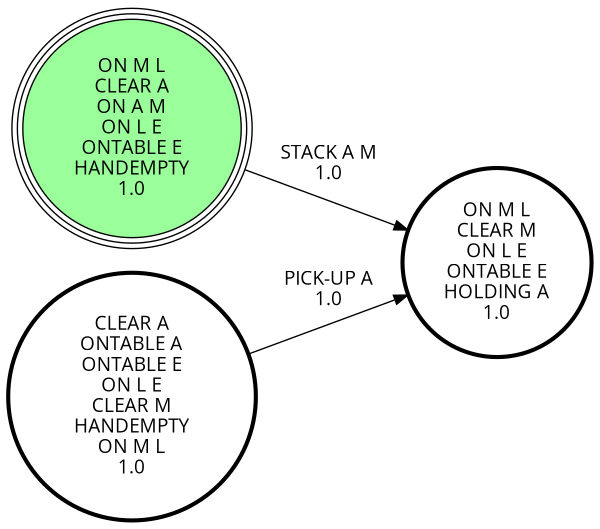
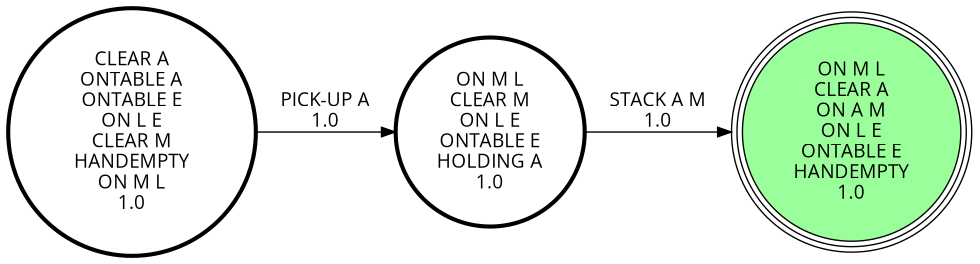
(320, 198) -> (651, 132)
